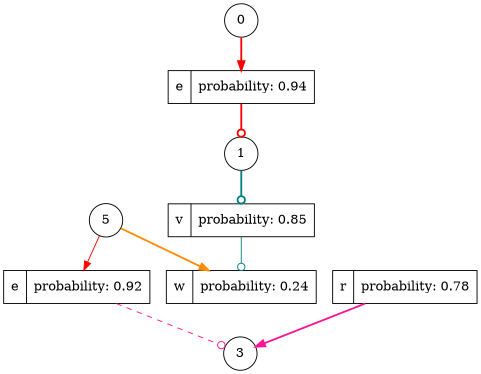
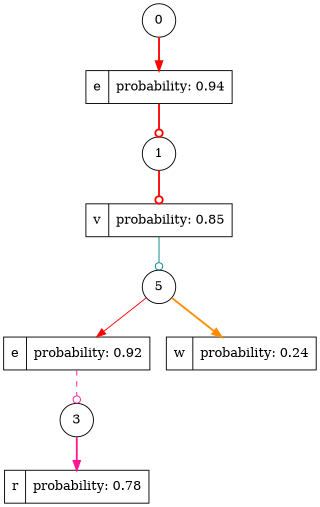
(241, 183) -> (159, 183)
(241, 250) -> (159, 250)
(315, 323) -> (77, 449)
